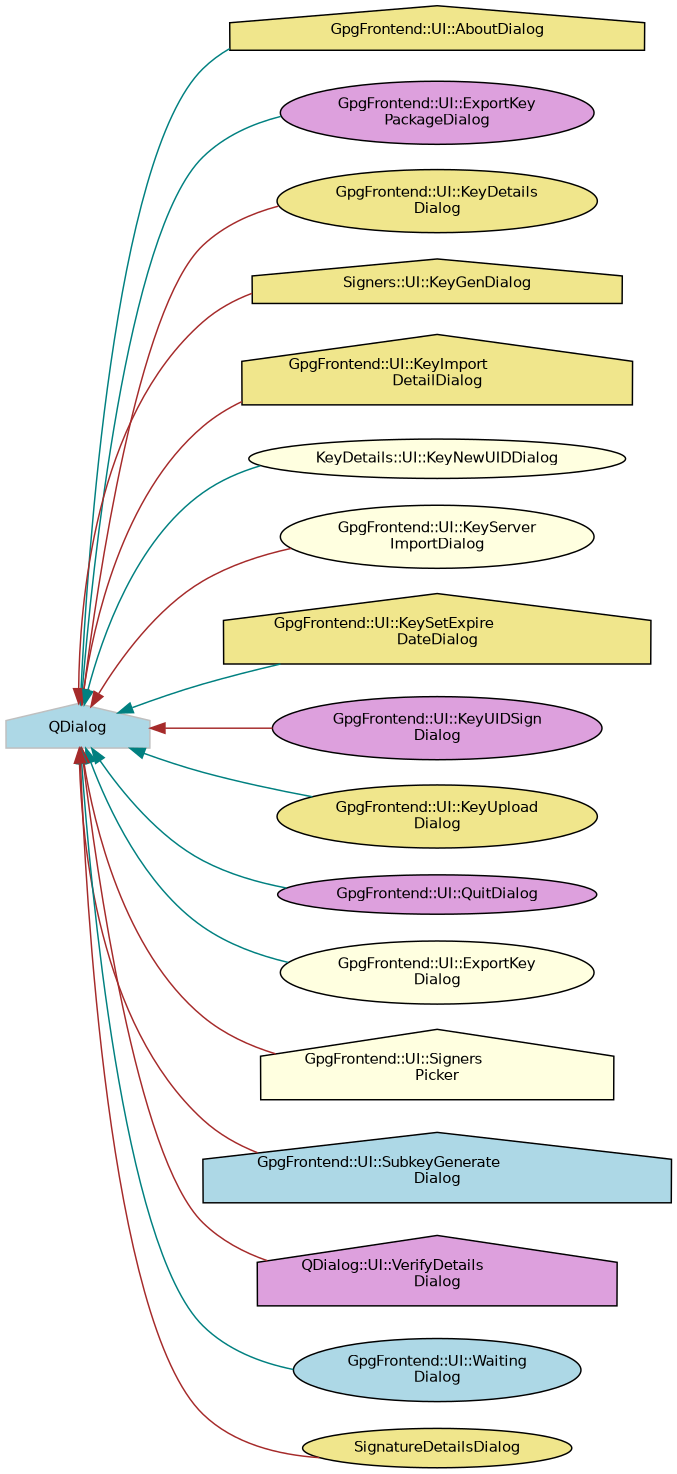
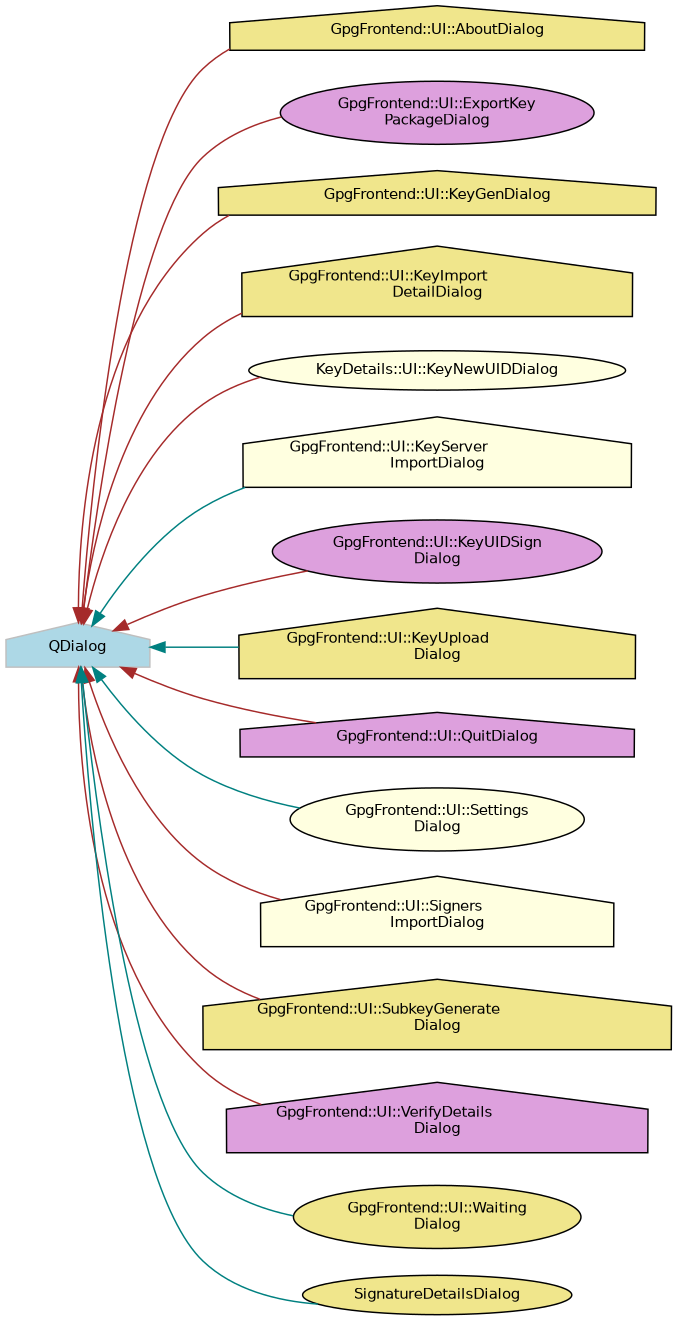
(437, 201) -> none
(437, 284) -> (437, 195)
(112, 354) -> (118, 314)
(125, 372) -> (142, 292)
(437, 537) -> (437, 456)
(146, 555) -> (144, 469)
(178, 598) -> (163, 538)
(437, 632) -> none
(437, 816) -> (437, 647)
(179, 845) -> (224, 704)
(437, 895) -> (437, 737)
(437, 973) -> (437, 819)
(437, 1068) -> (437, 915)
(117, 1160) -> (123, 1041)
(437, 1171) -> (437, 1018)
(437, 1274) -> (437, 1121)
(437, 1370) -> (437, 1217)
